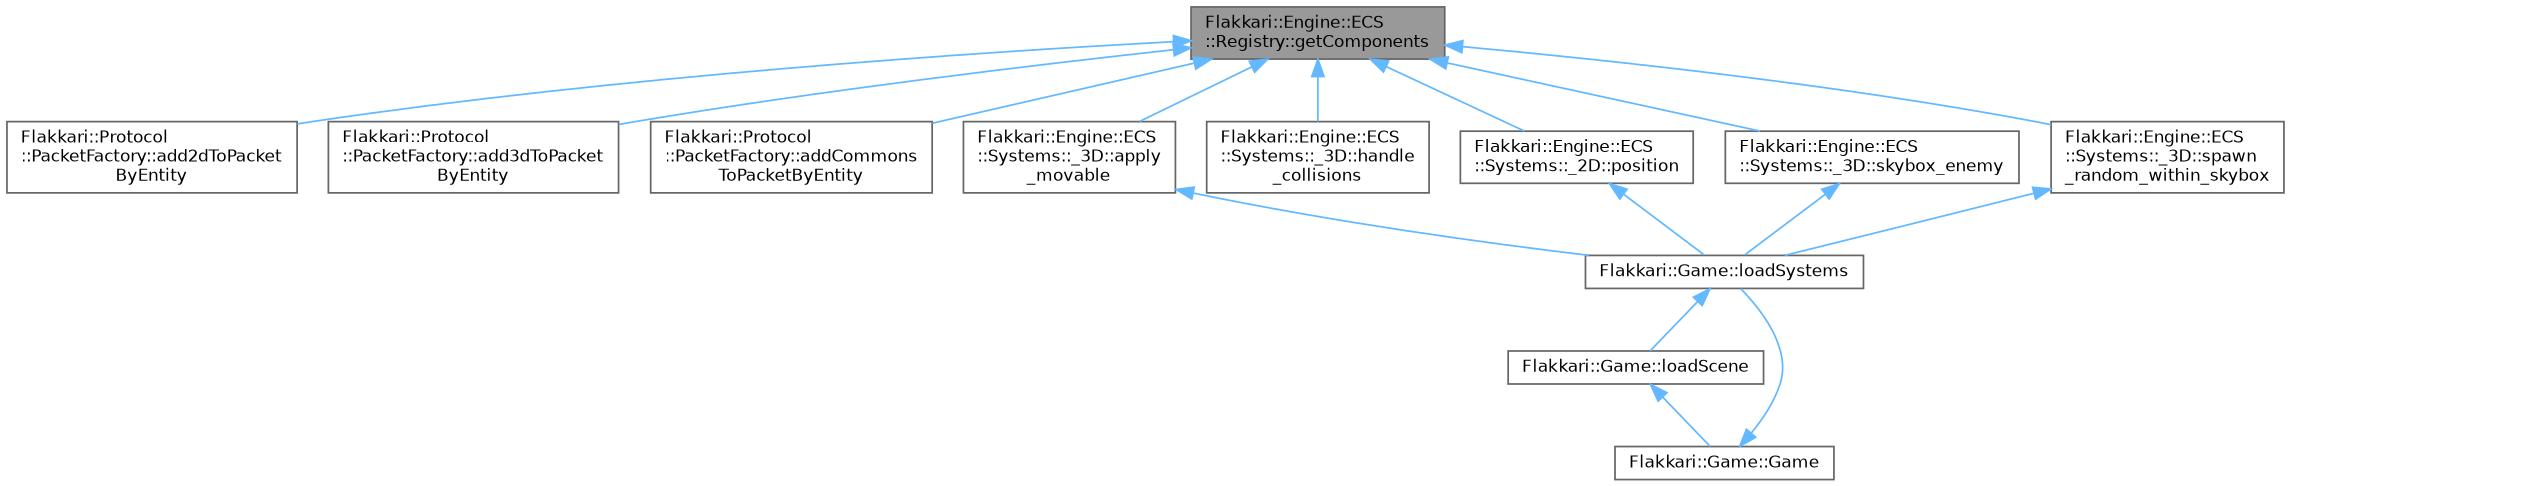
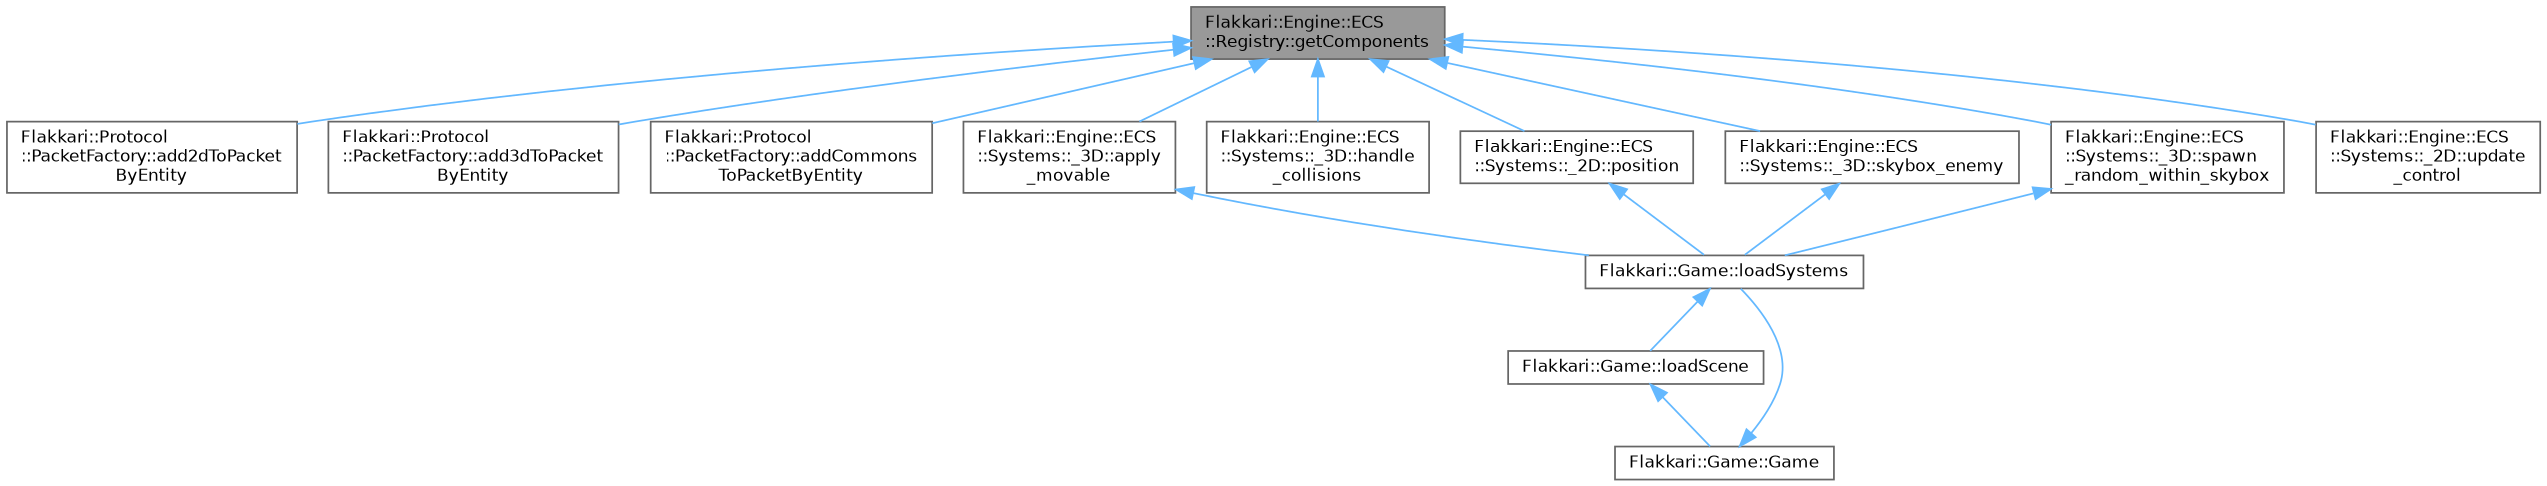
none -> (2428, 157)
